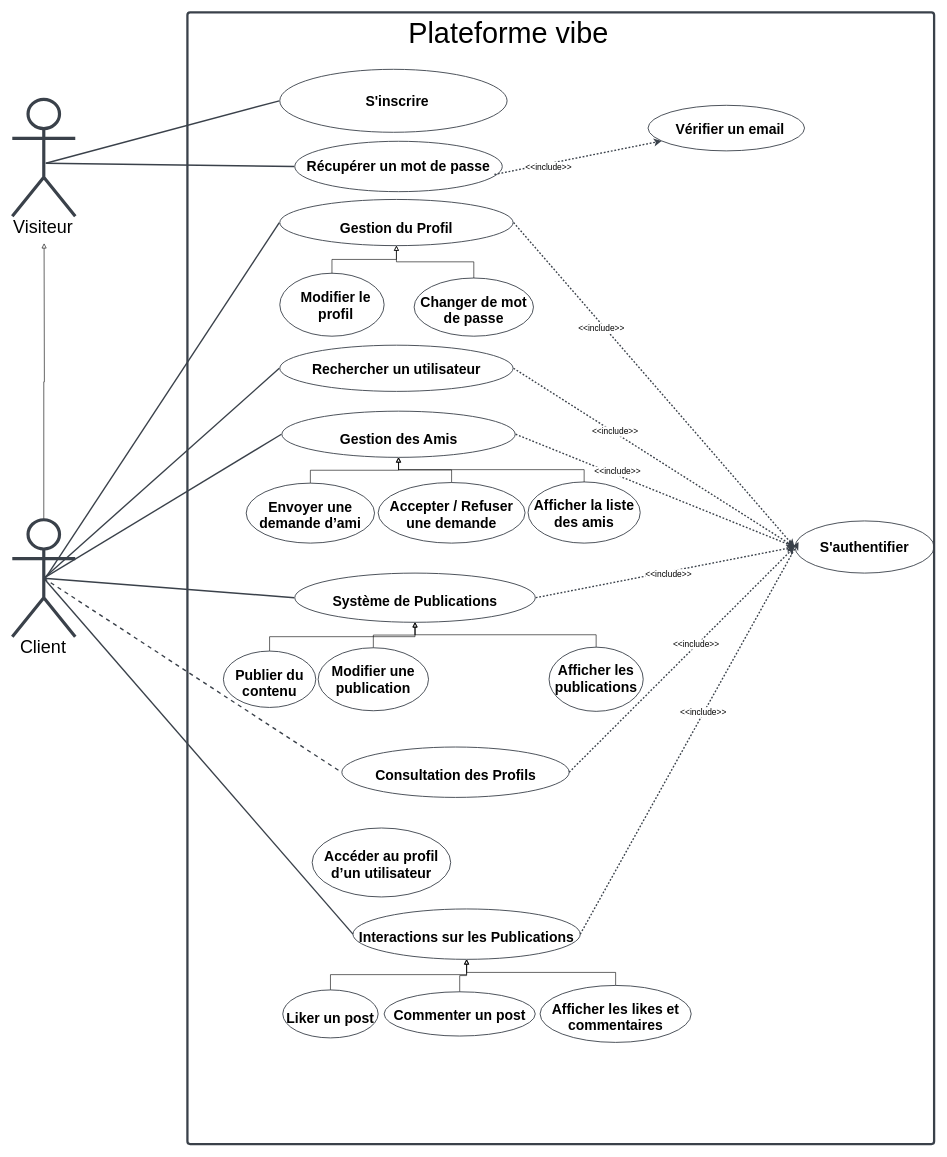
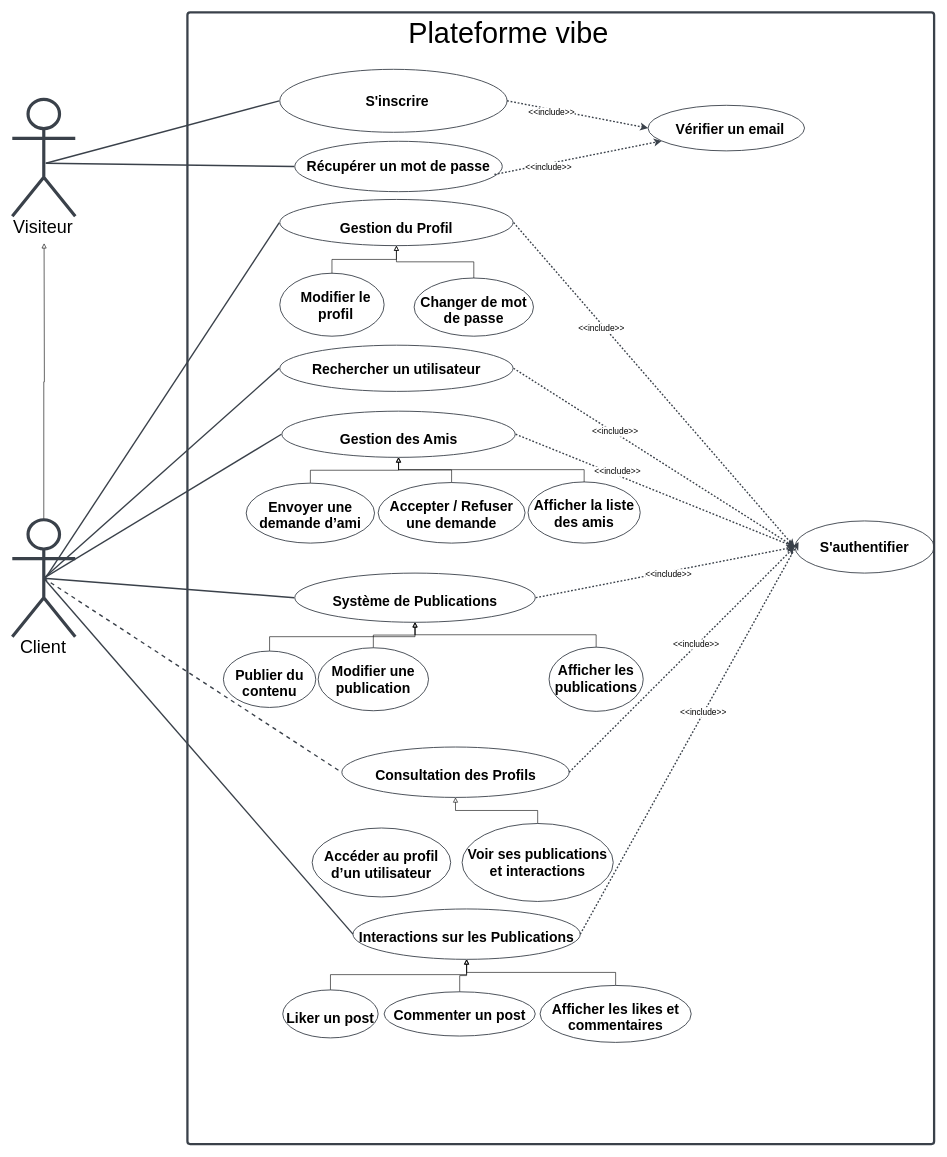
none -> (575, 114)
none -> (500, 811)
none -> (538, 863)
